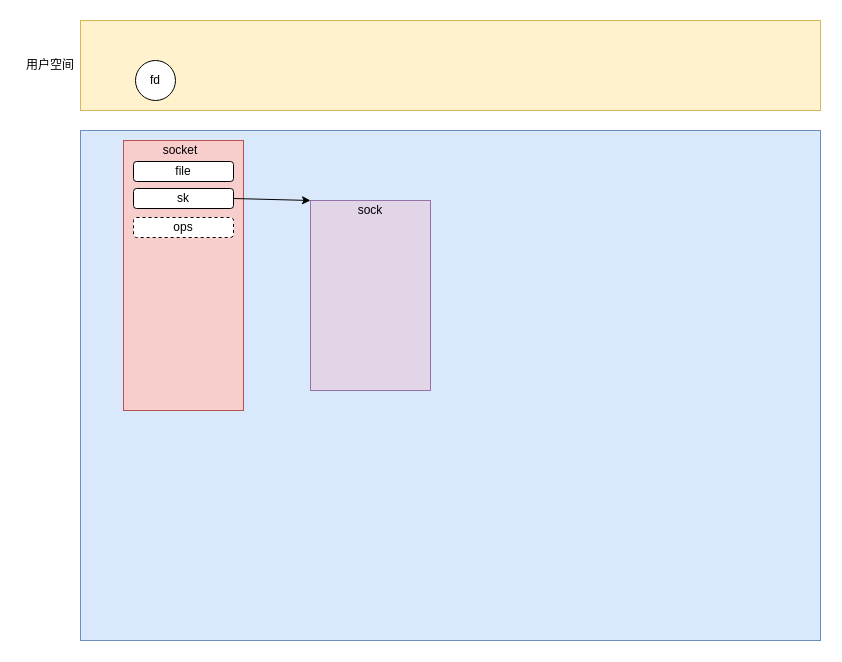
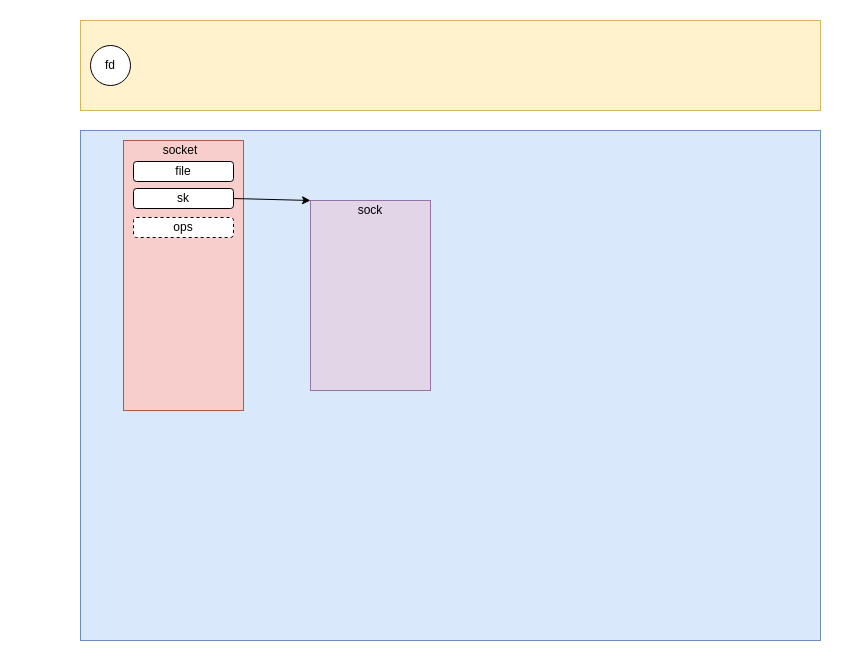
(51, 66) -> none
(156, 81) -> (111, 66)
